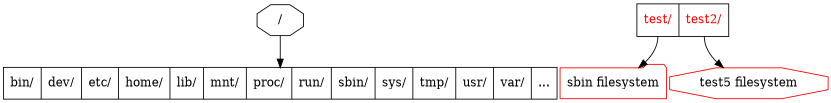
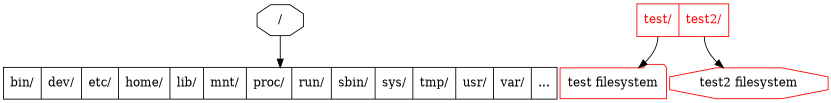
(683, 20) -> (683, 20)
(613, 83) -> (613, 83)
(749, 83) -> (749, 83)
